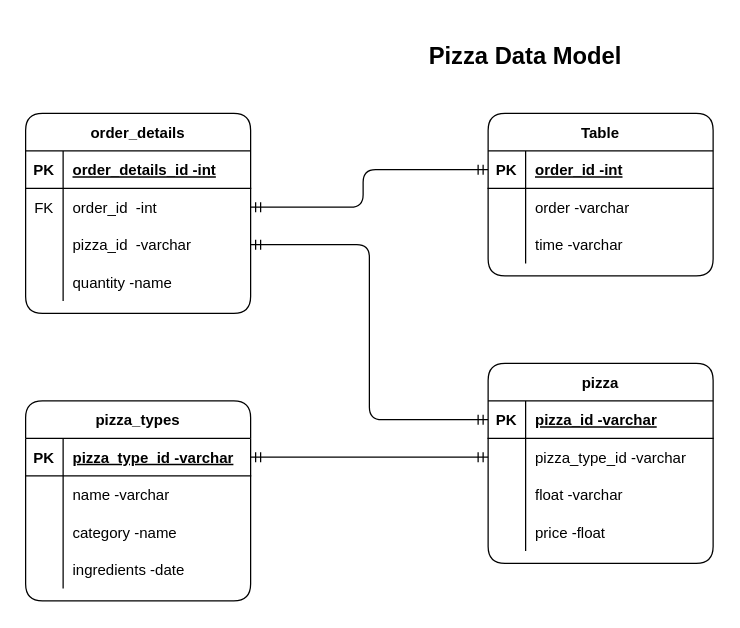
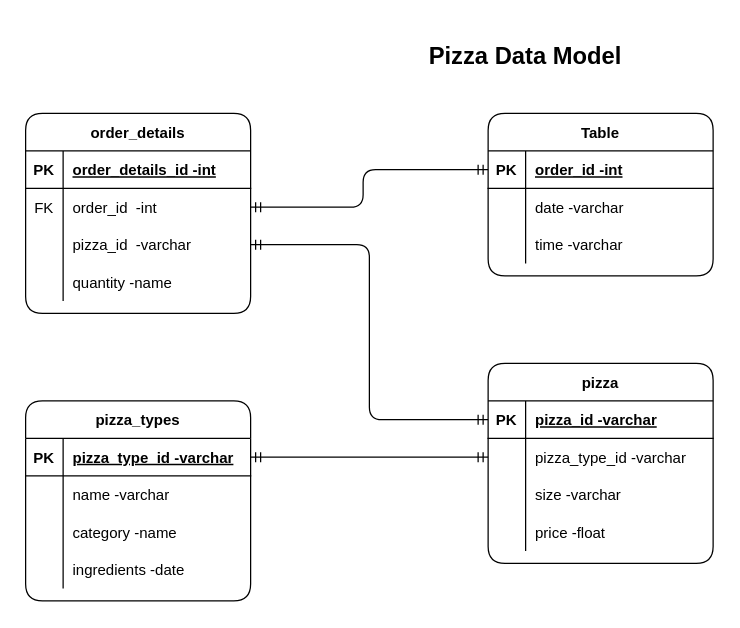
(592, 208) -> (588, 208)
(590, 495) -> (586, 495)
